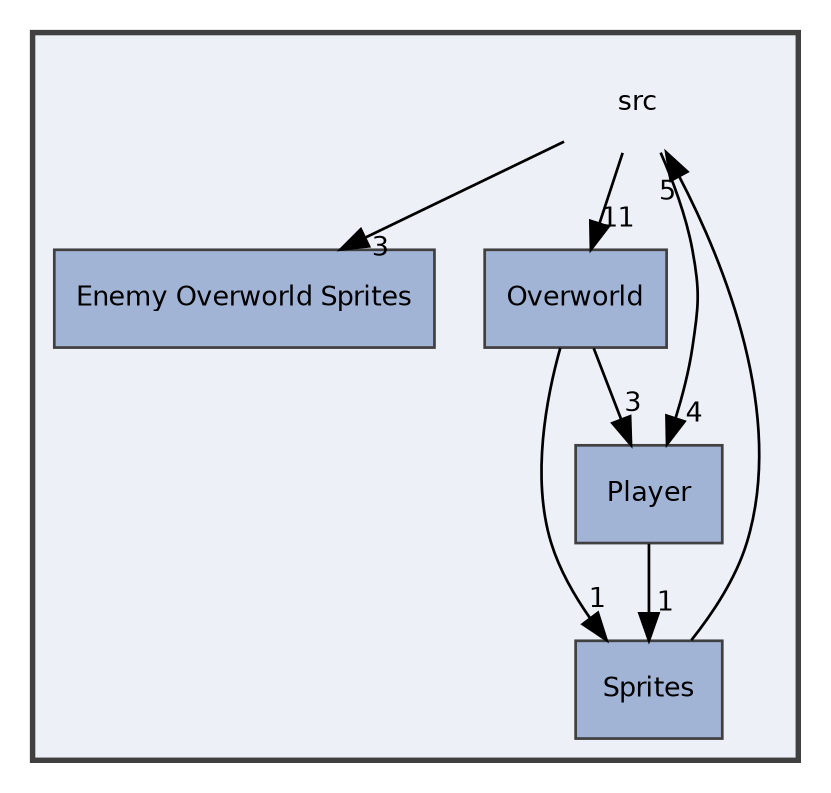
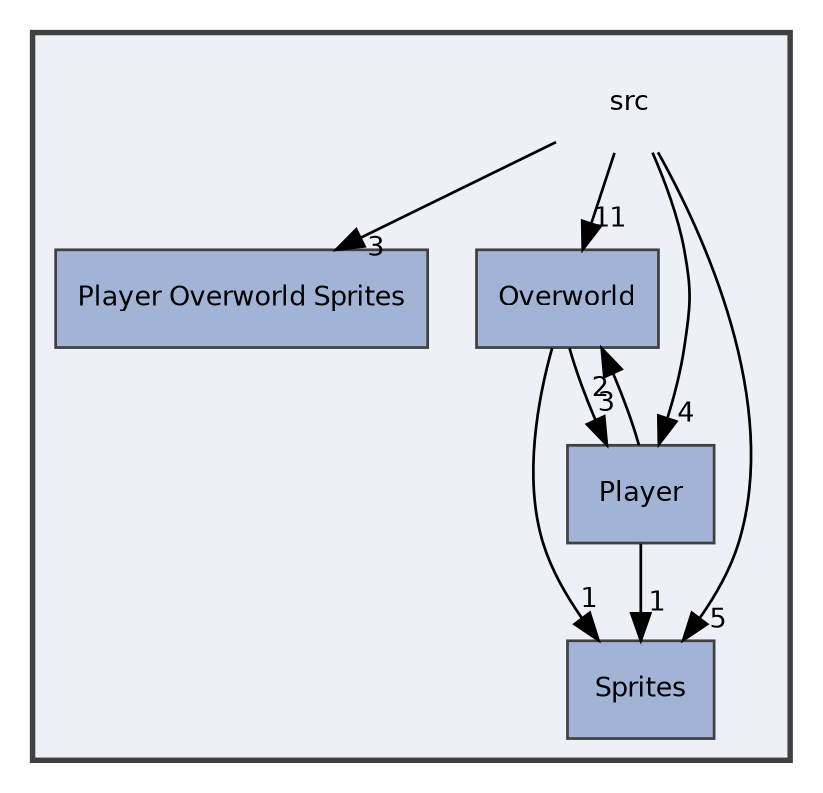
(244, 299) -> (242, 299)
none -> (627, 409)
(756, 410) -> (744, 382)
